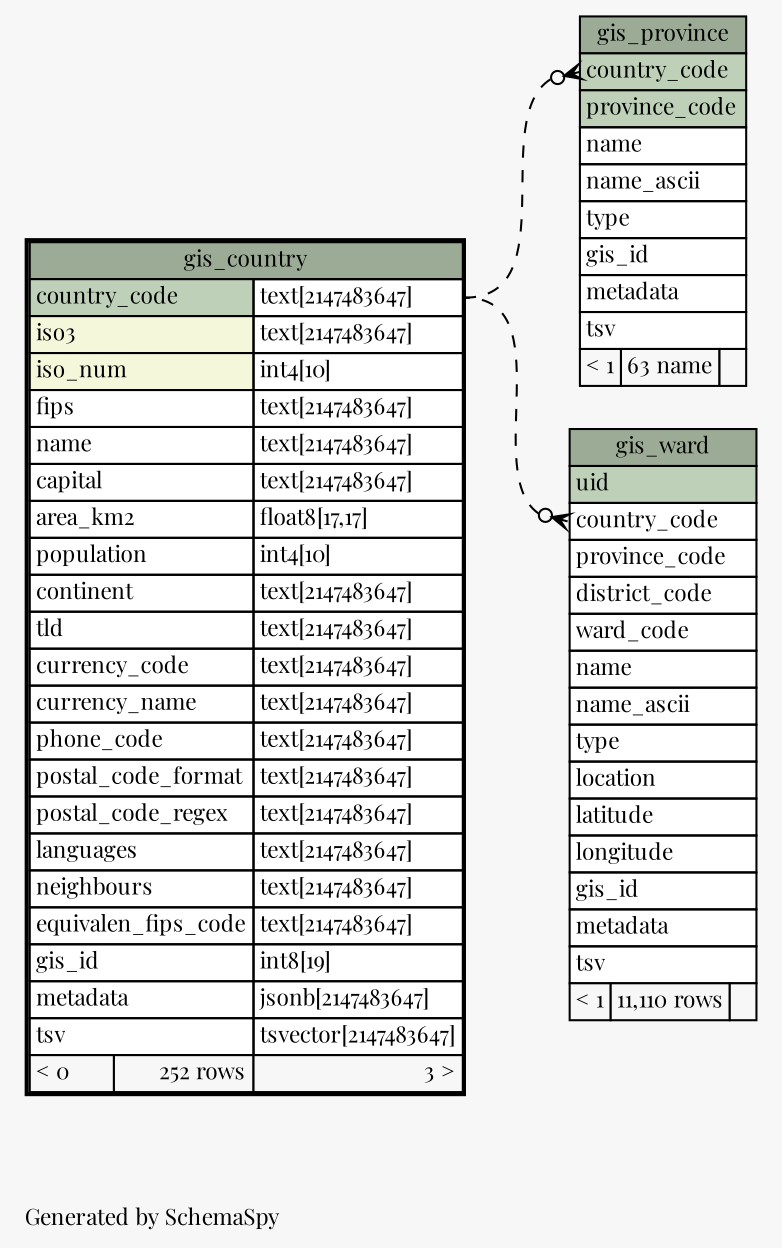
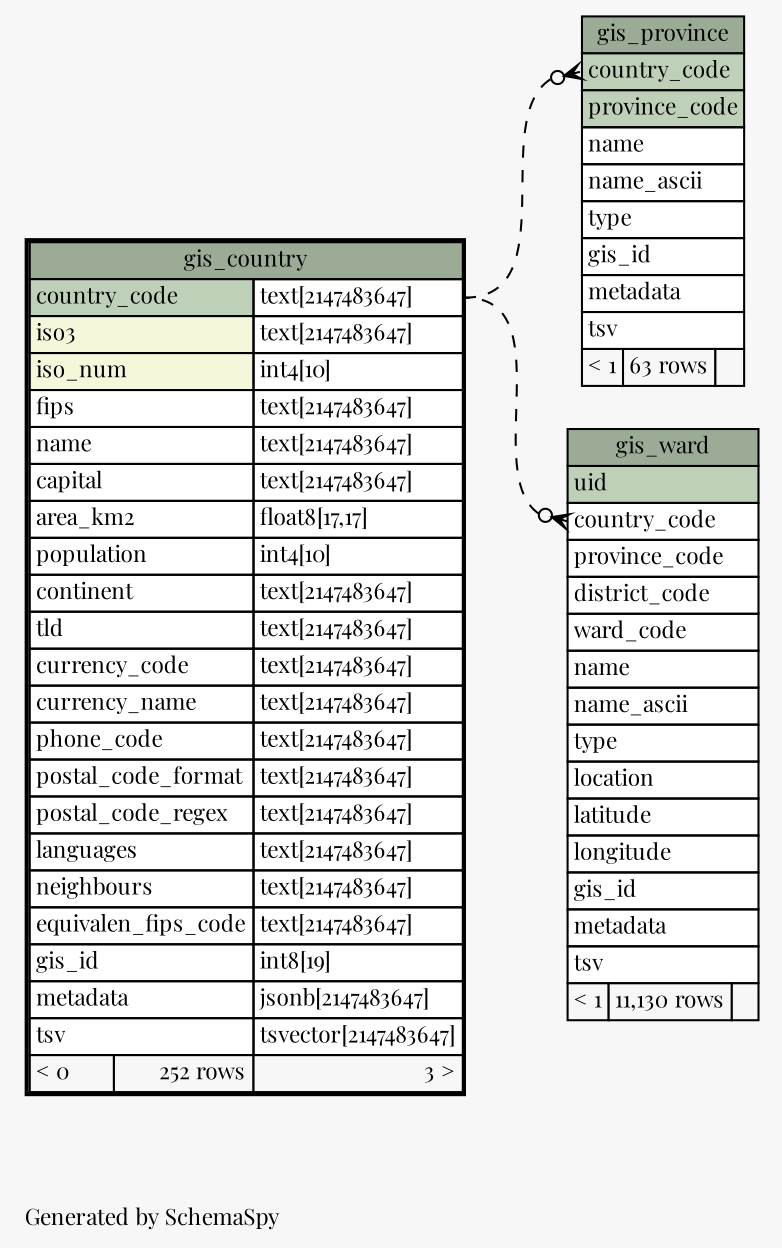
(670, 366) -> (669, 366)
(670, 1001) -> (670, 1001)
